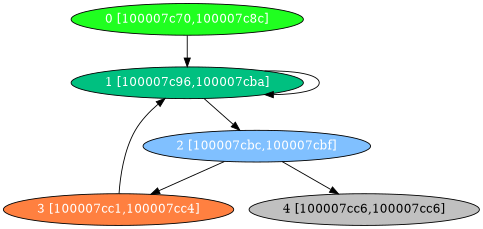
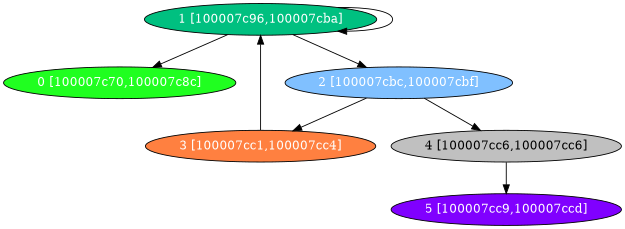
(187, 47) -> (194, 49)
none -> (506, 210)
